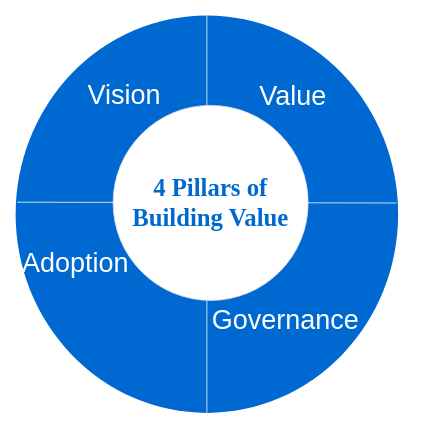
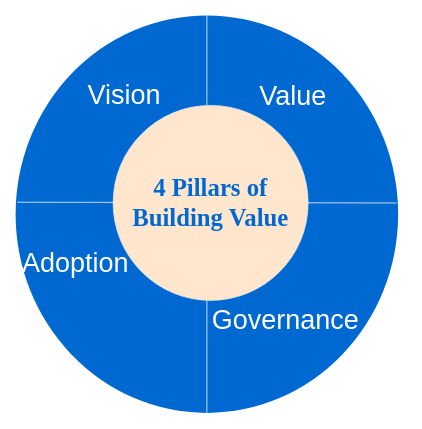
(210, 203) -> (210, 203)
